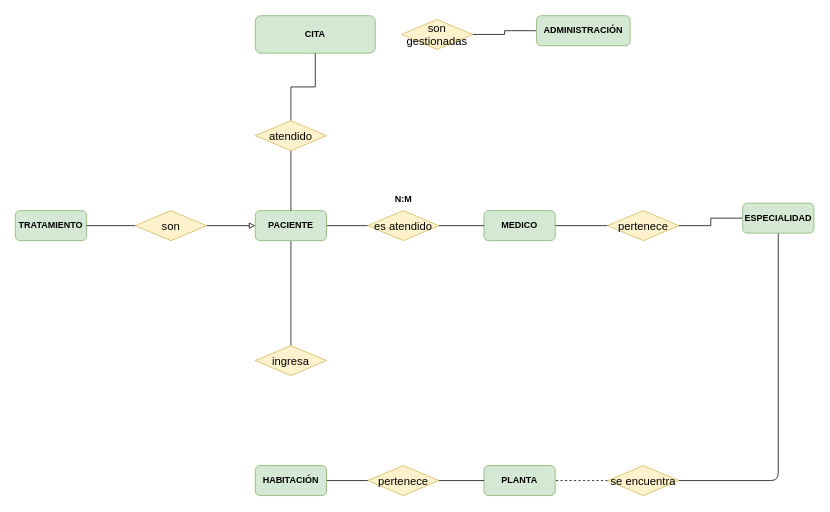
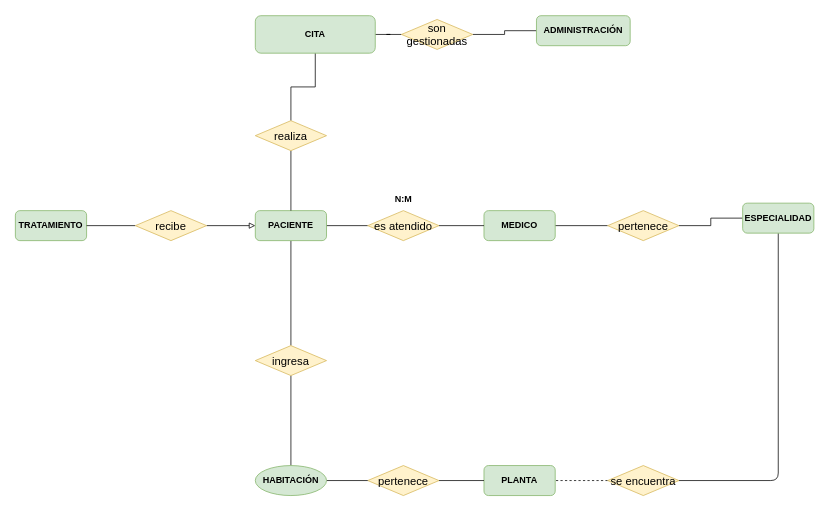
none -> (389, 34)
(291, 135) -> (291, 135)
(171, 225) -> (171, 225)
none -> (291, 420)
(291, 480) -> (291, 480)
